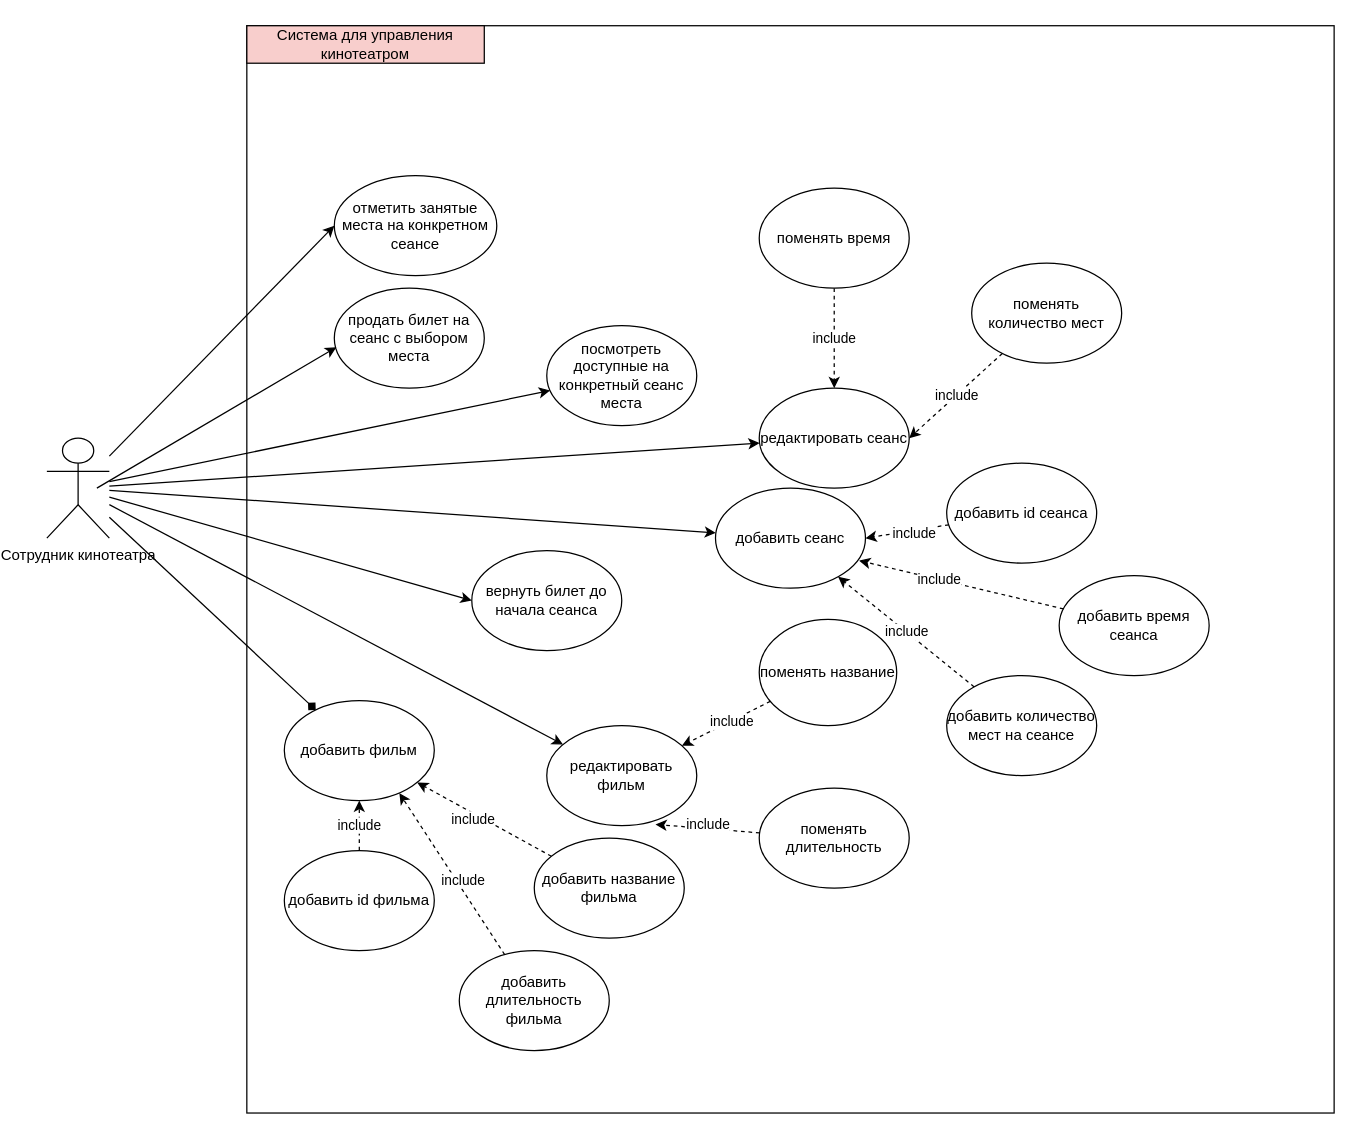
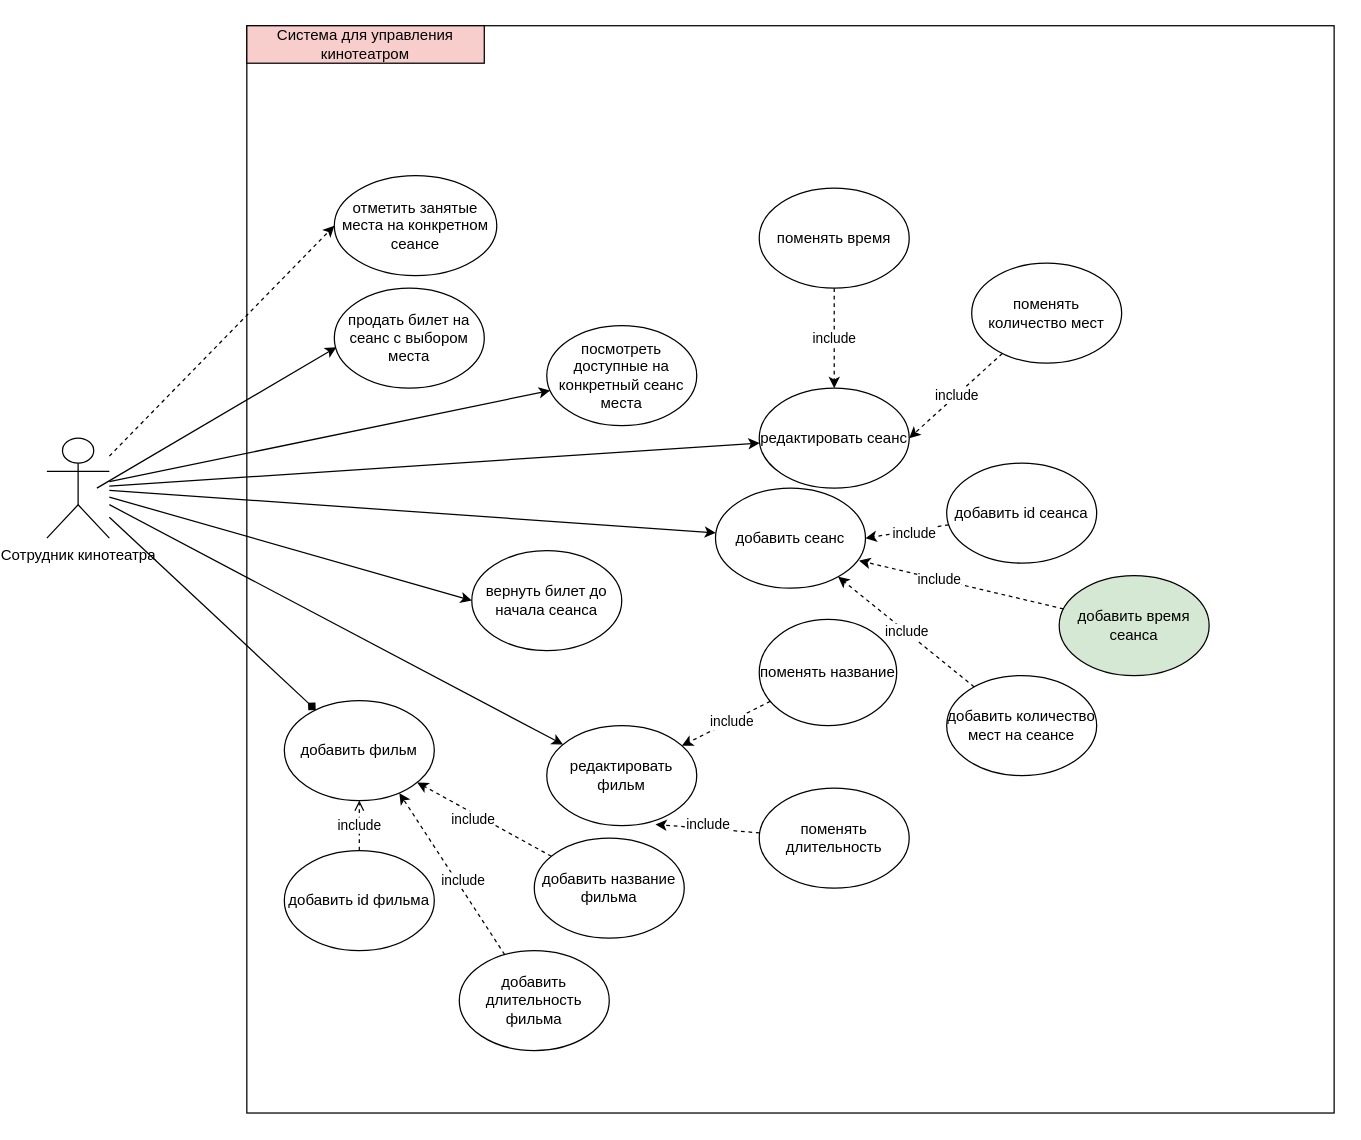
(219, 344) -> (219, 344)
(1134, 626) -> (1134, 626)
(359, 810) -> (359, 807)
